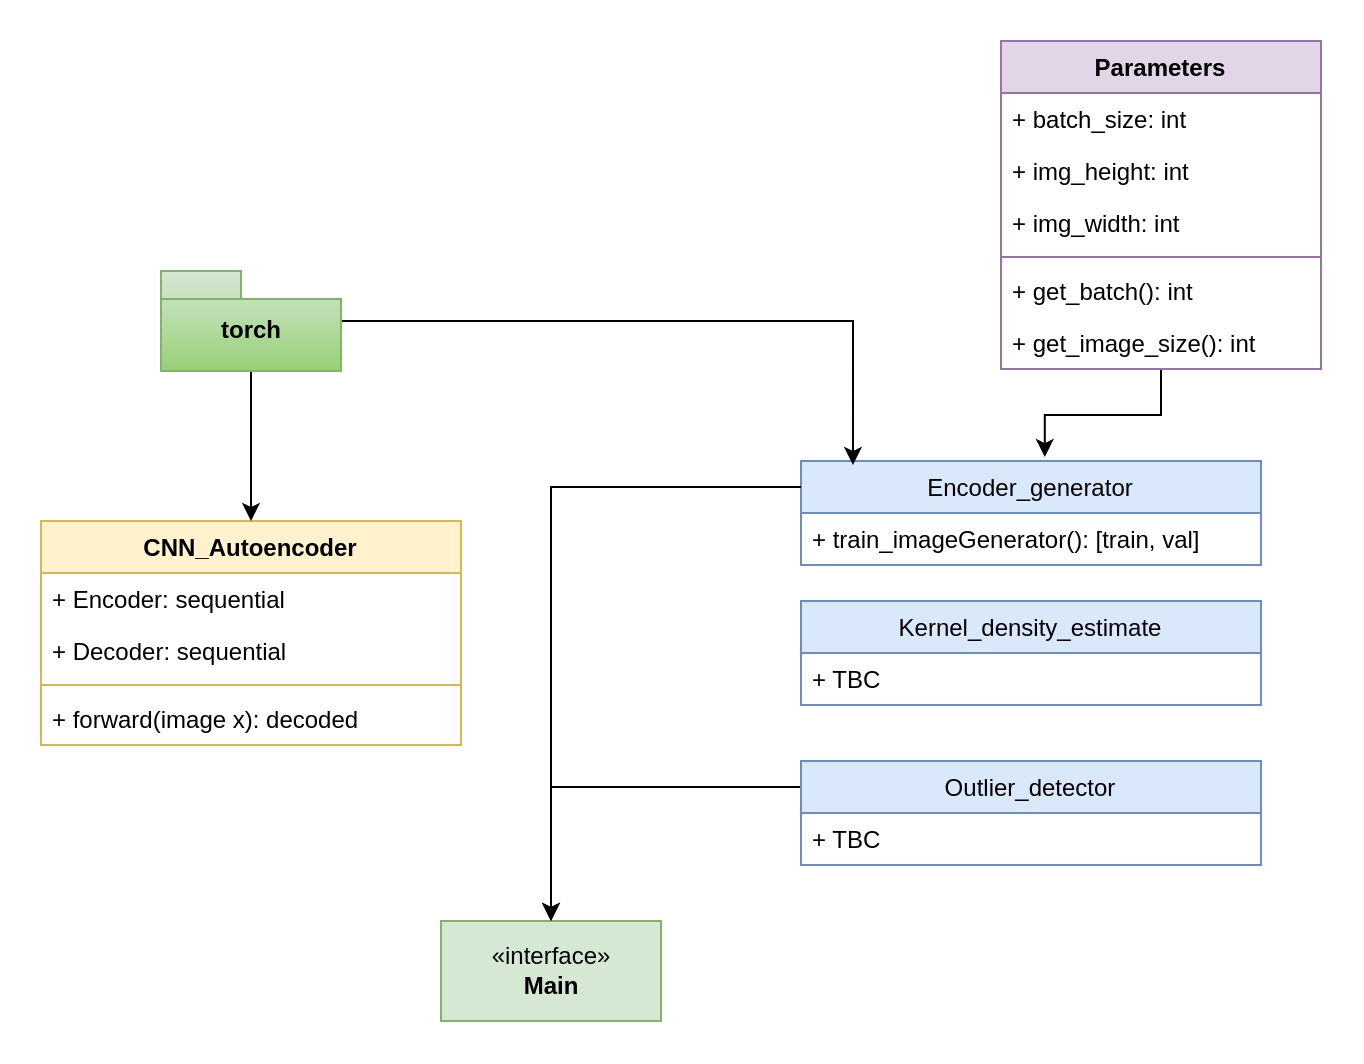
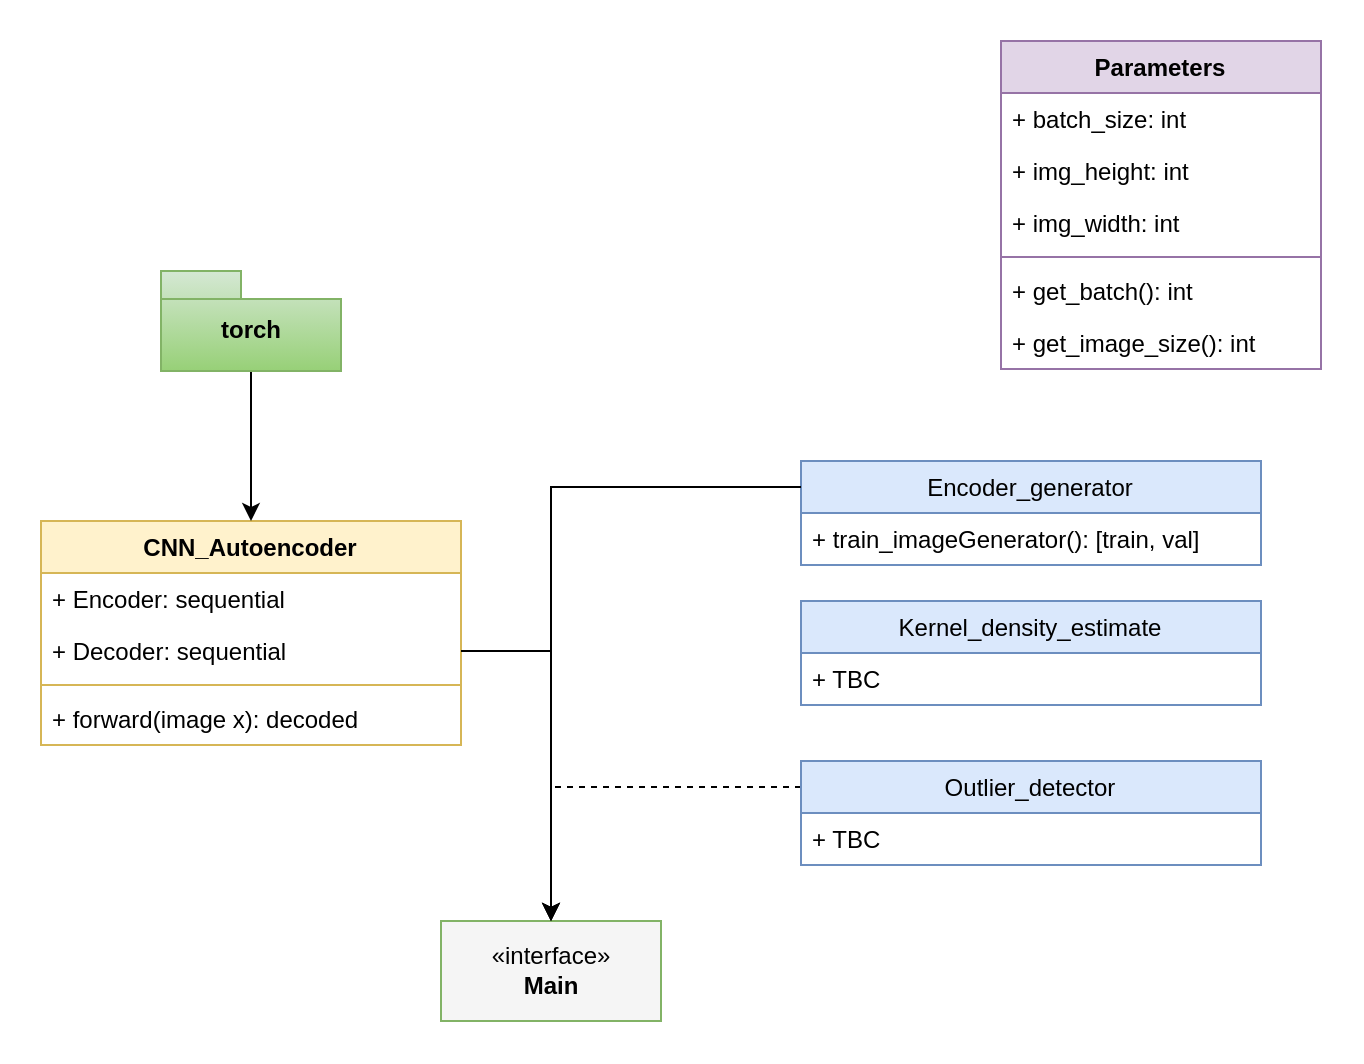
(662, 321) -> none
(1110, 415) -> none
none -> (506, 651)
(676, 787) -> (676, 787)
(551, 971) -> (551, 971)
